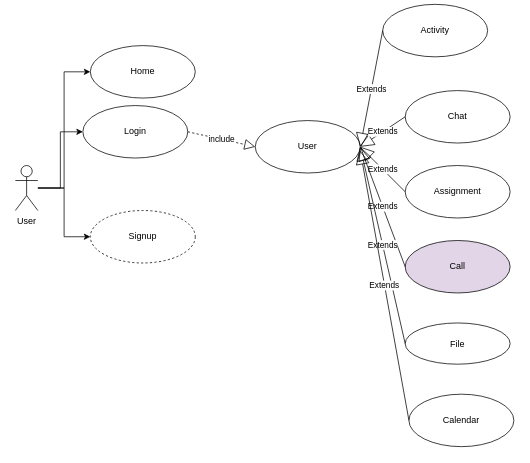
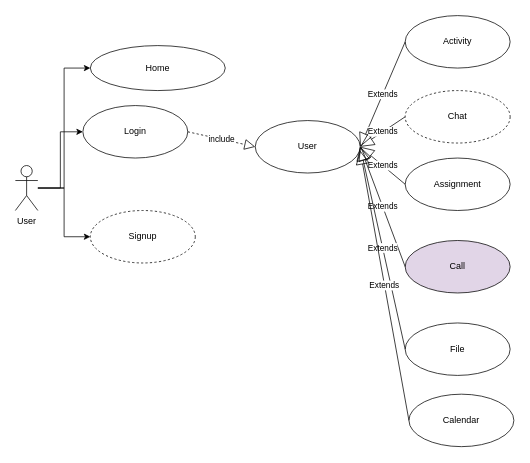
(435, 30) -> (458, 42)
(143, 72) -> (158, 68)
(458, 117) -> (458, 117)
(458, 192) -> (458, 184)
(458, 344) -> (458, 349)
